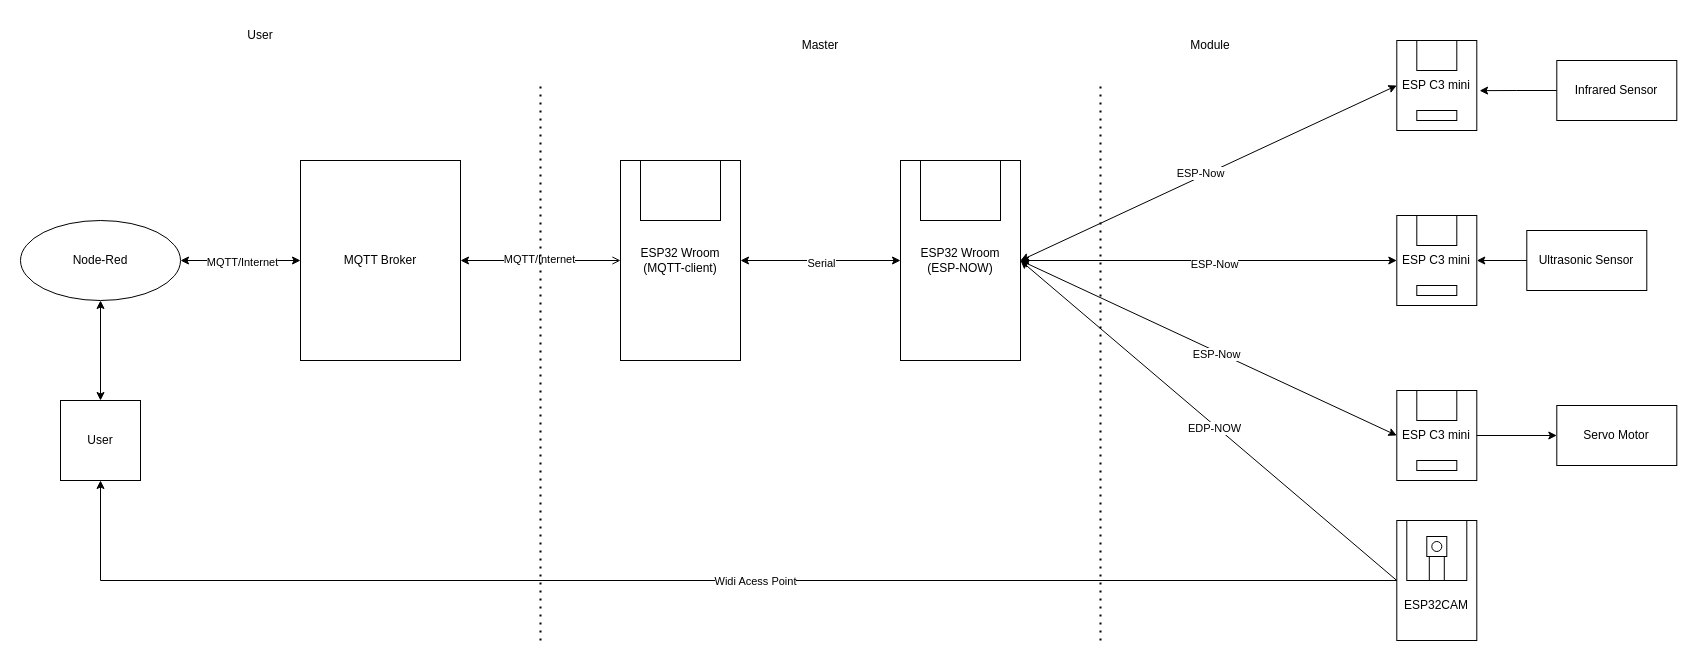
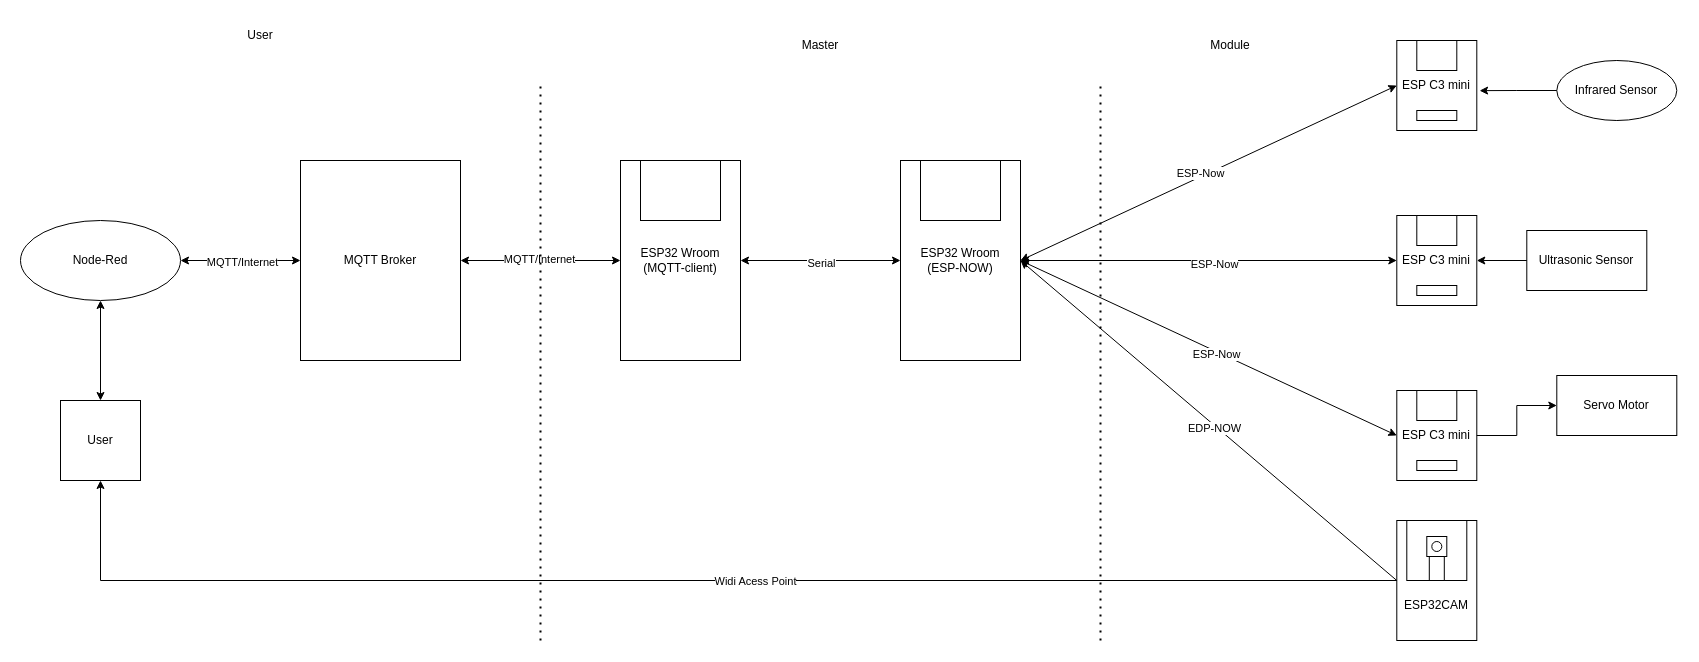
(1211, 46) -> (1231, 46)
(1617, 91) -> (1617, 91)
(614, 261) -> (612, 261)
(1617, 436) -> (1617, 406)
